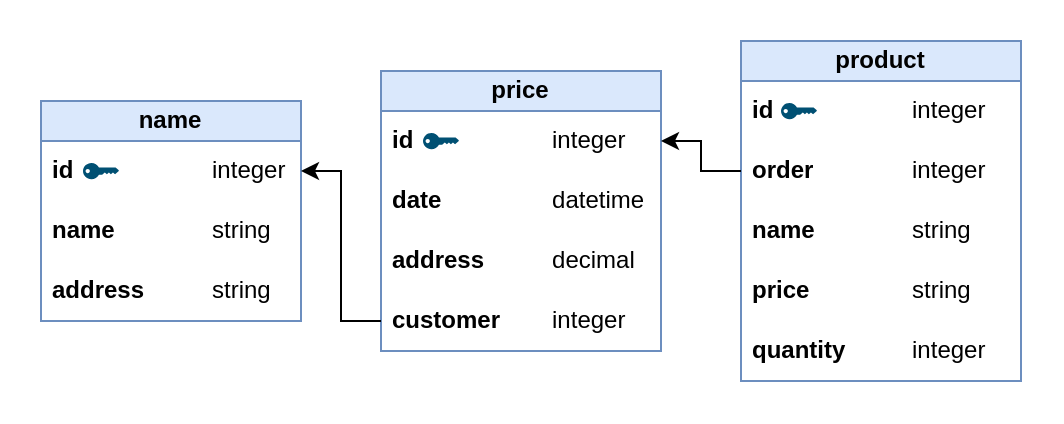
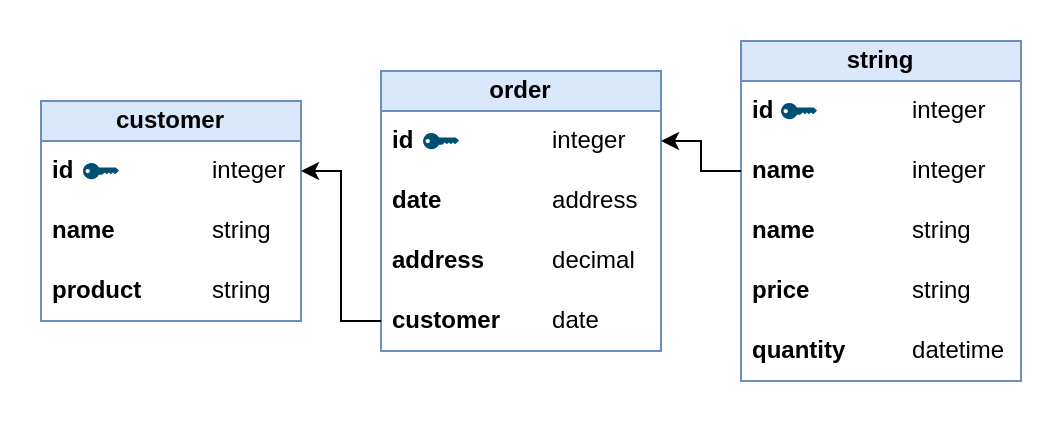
(881, 61) -> (881, 61)
(521, 91) -> (521, 91)
(171, 121) -> (171, 121)
(844, 171) -> (837, 171)
(491, 201) -> (487, 201)
(151, 291) -> (151, 291)
(497, 321) -> (480, 321)
(861, 351) -> (868, 351)
